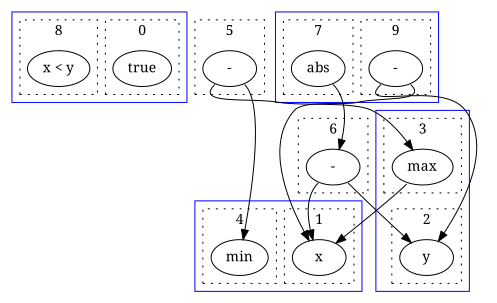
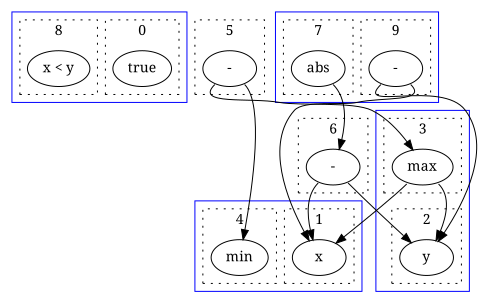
none -> (446, 202)
